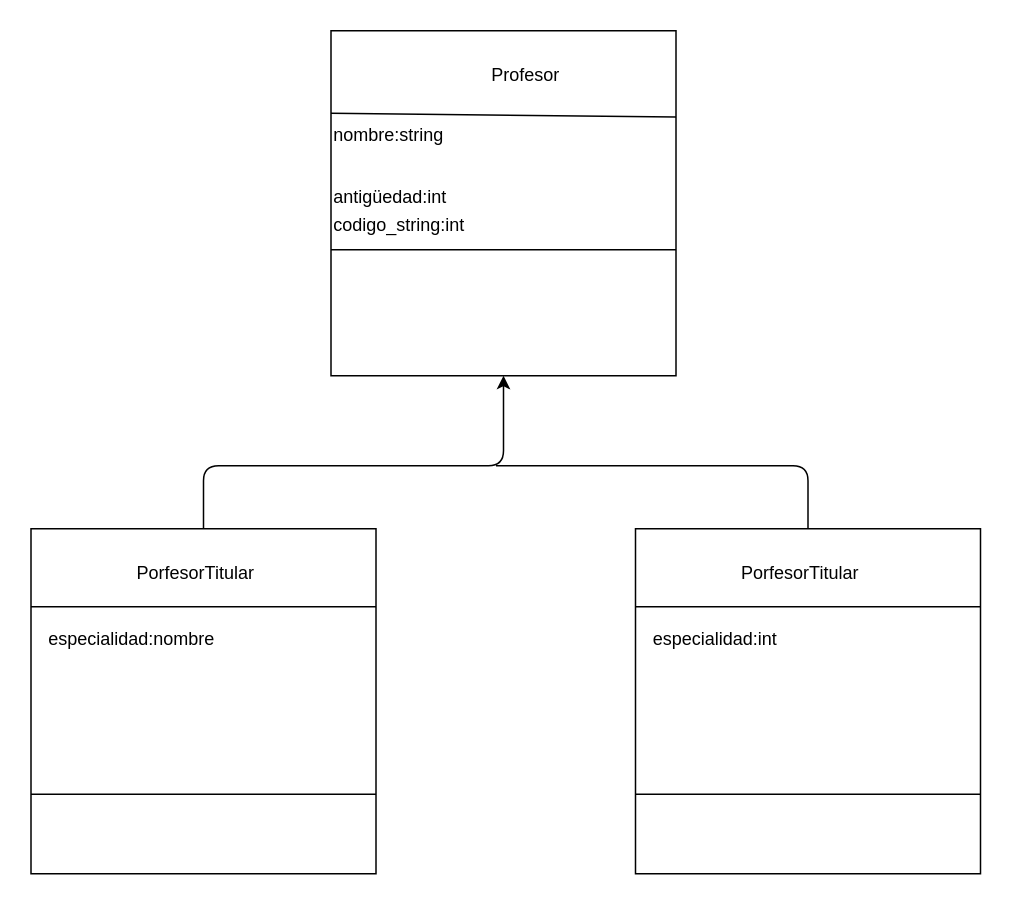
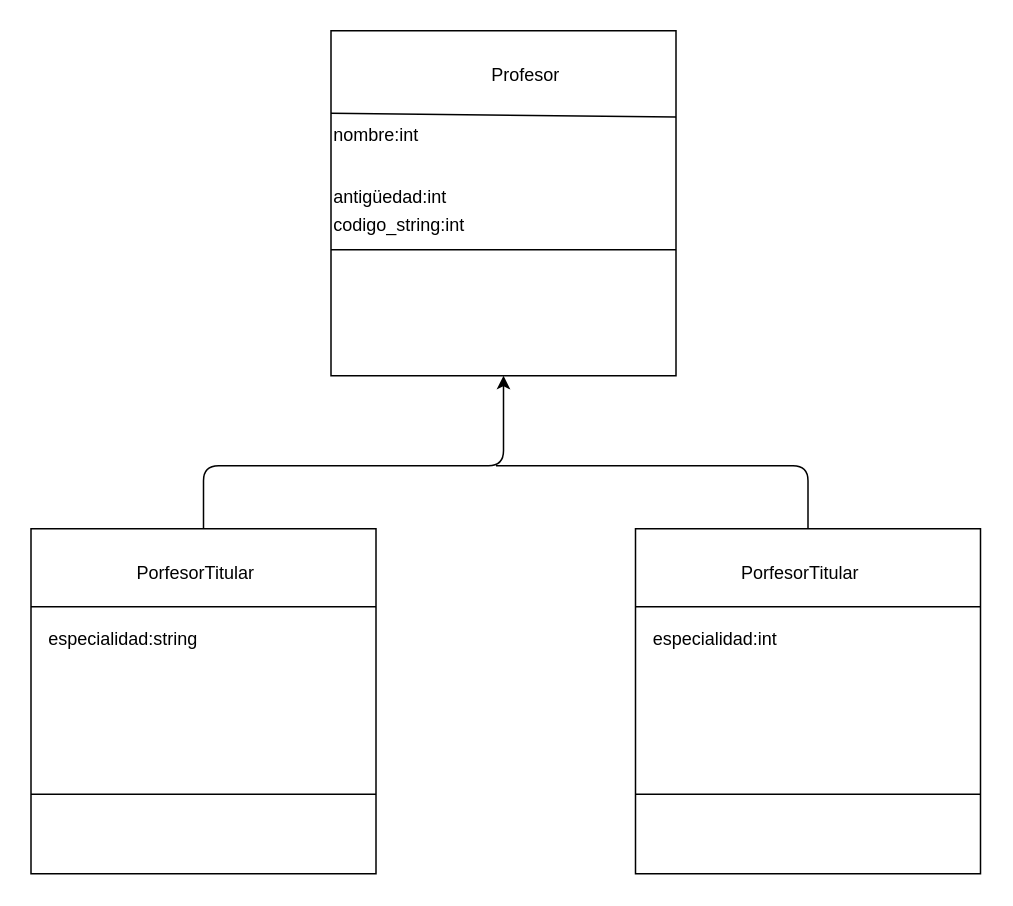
(395, 136) -> (379, 136)
(135, 640) -> (133, 640)
